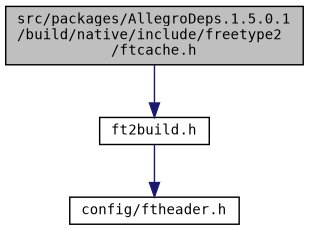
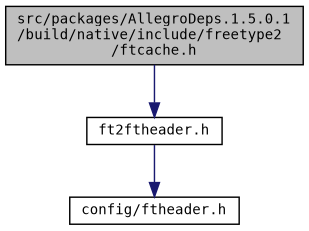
(154, 131) -> (154, 131)
